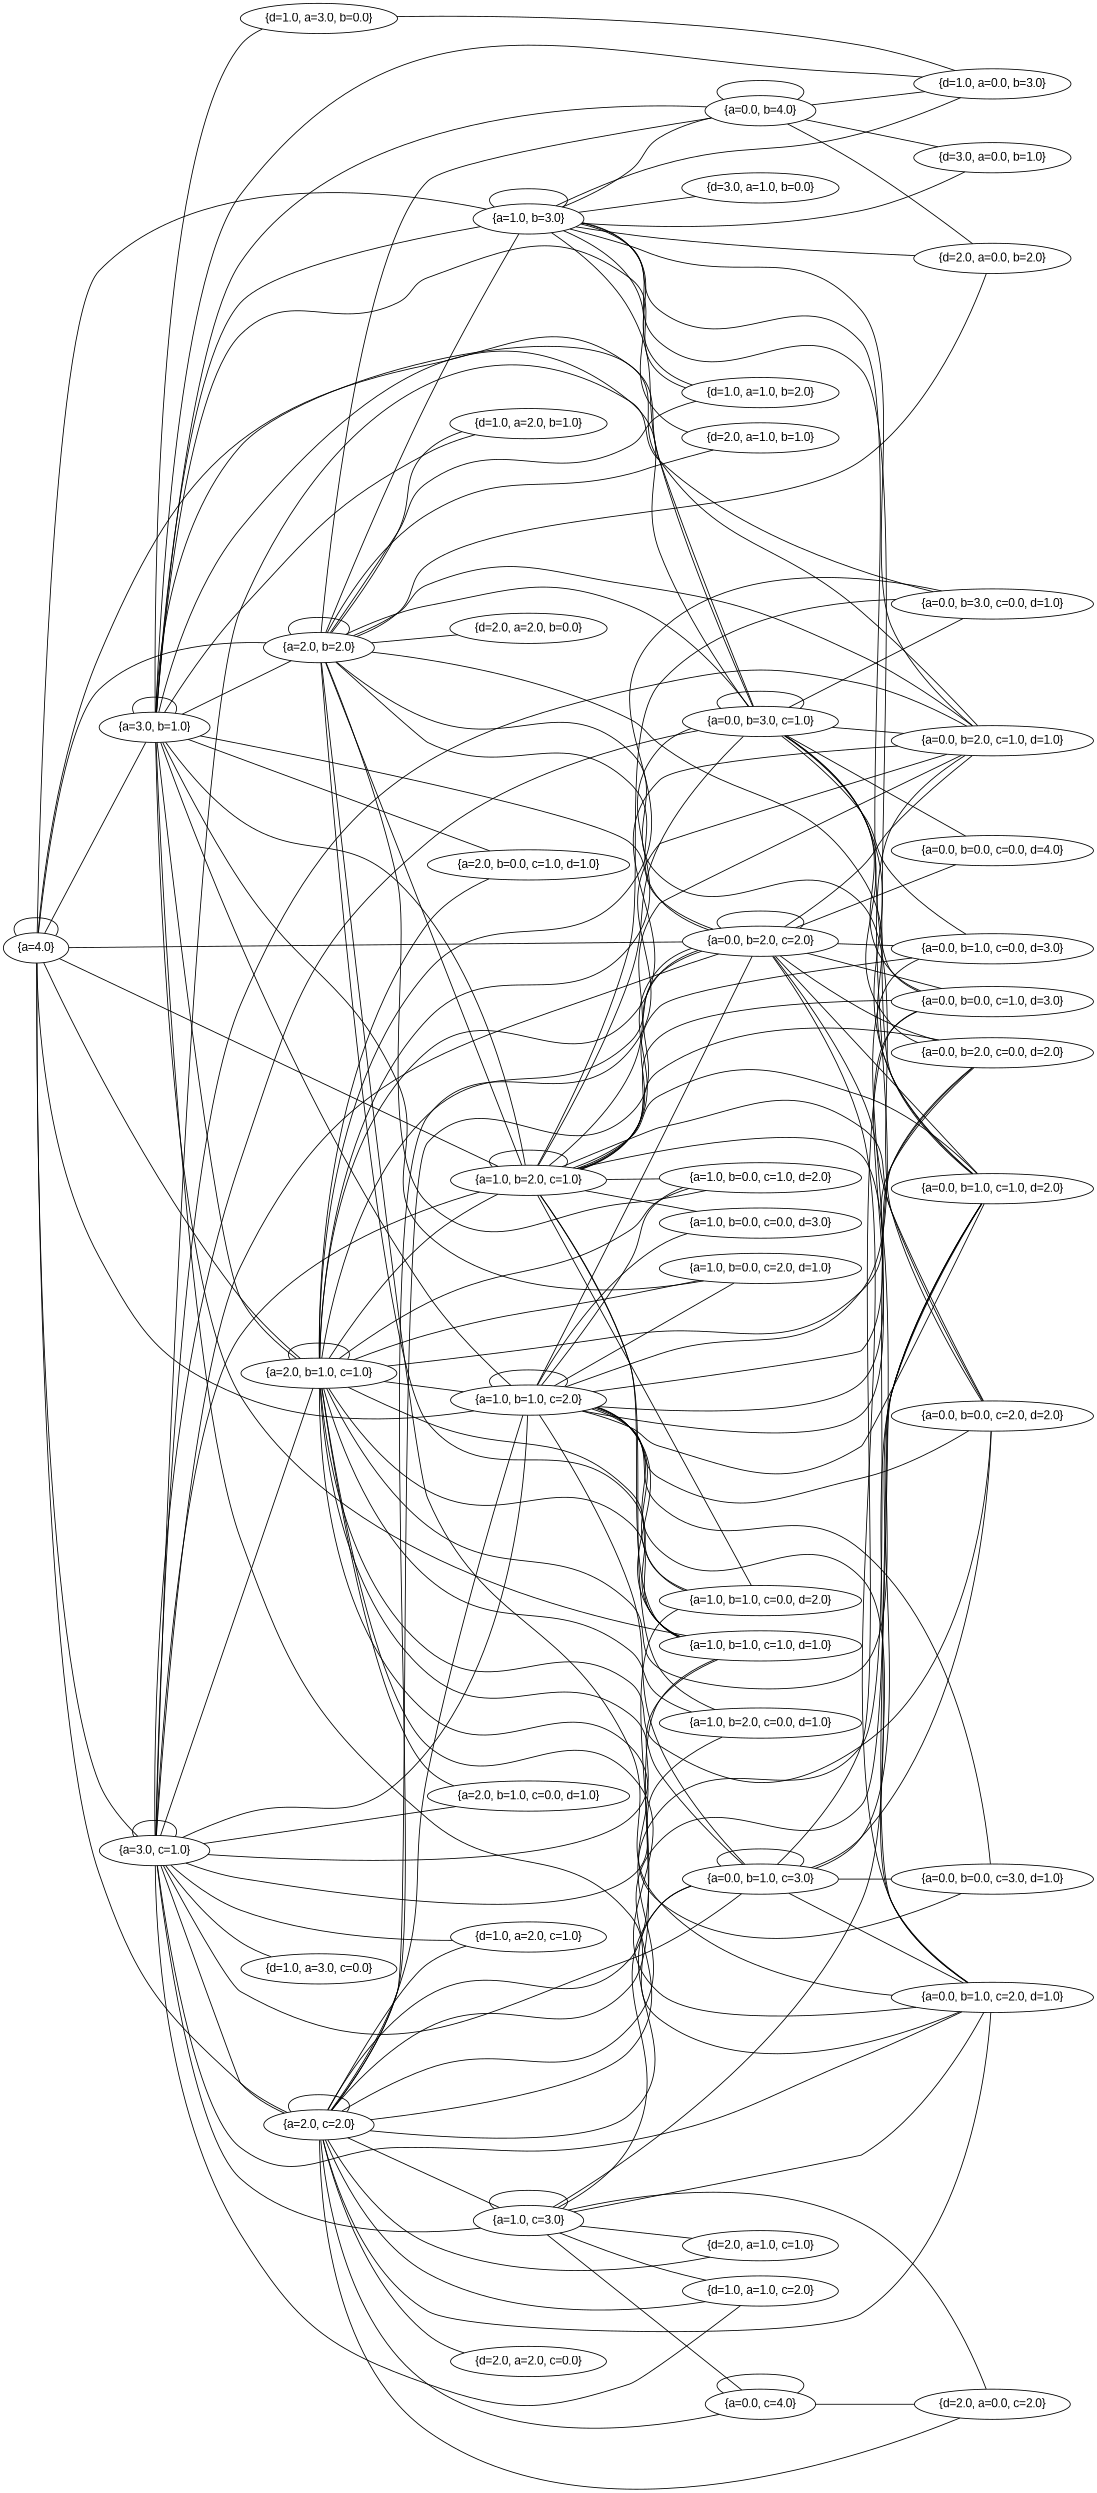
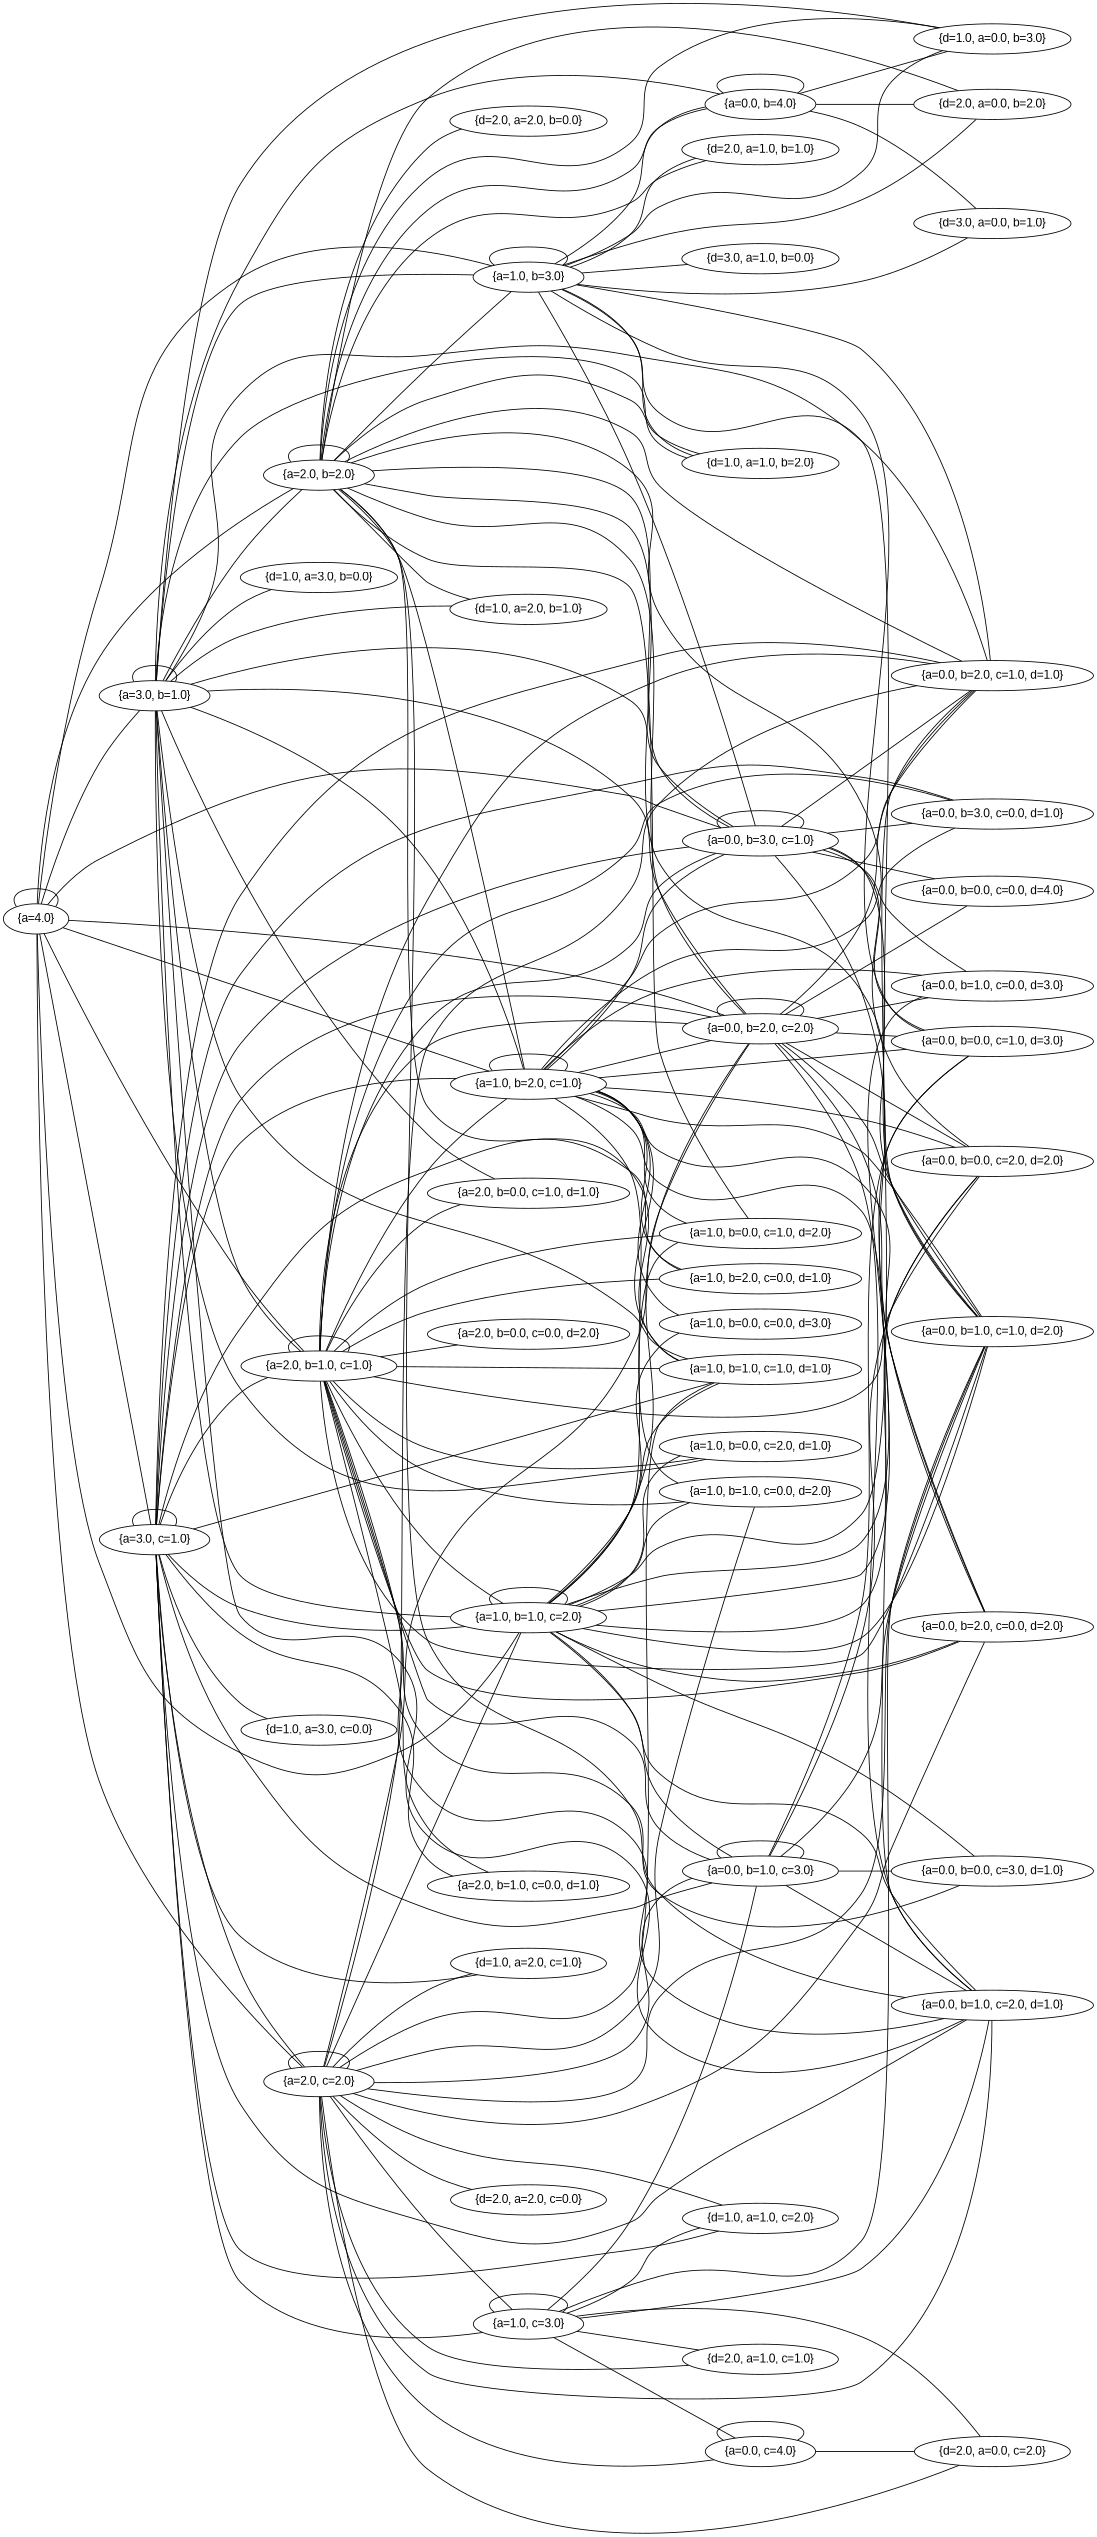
(678, 24) -> (562, 165)
none -> (528, 1334)
